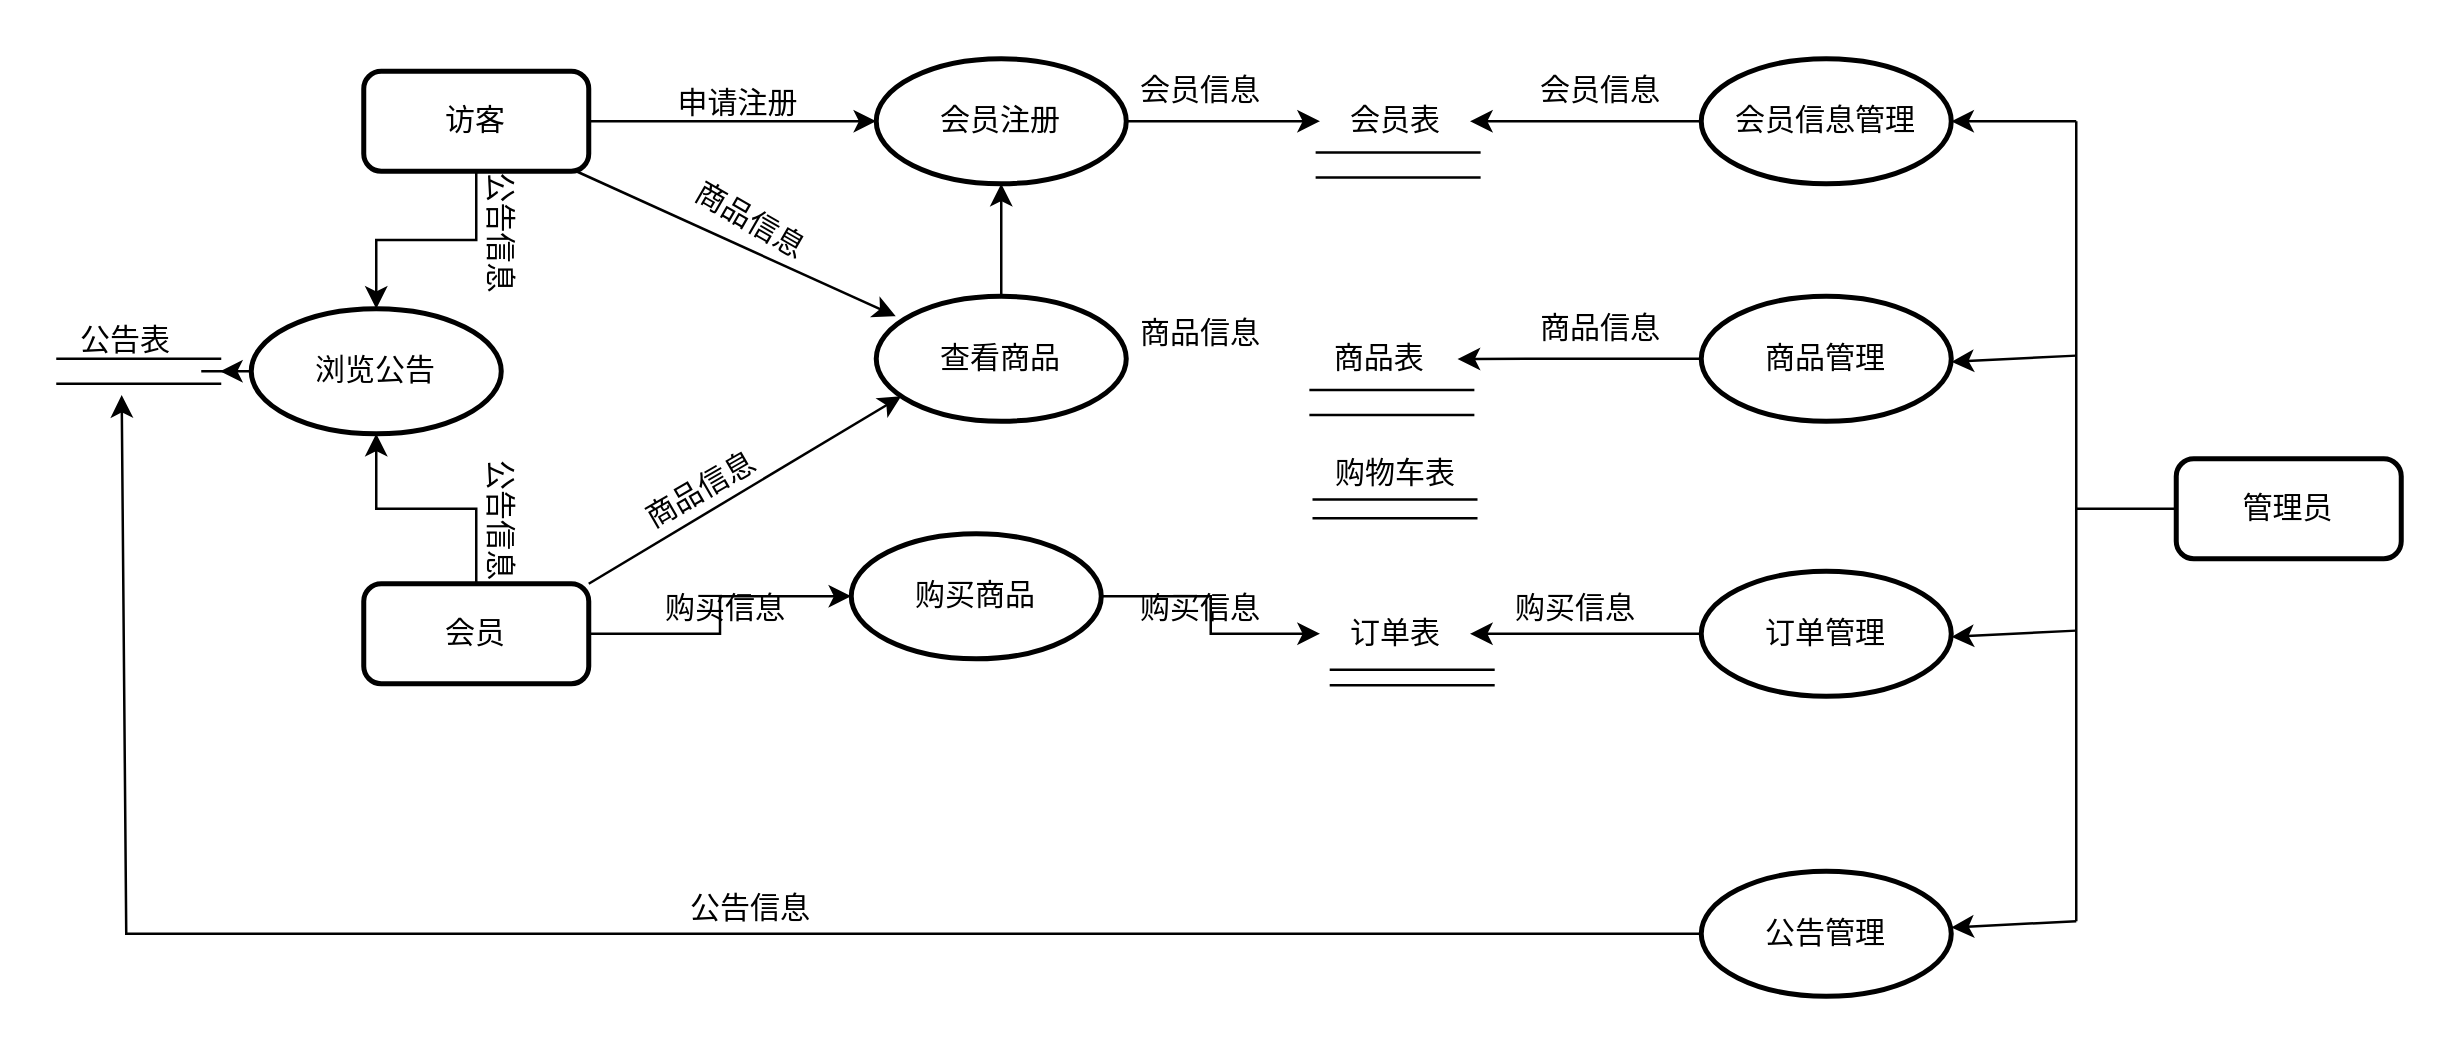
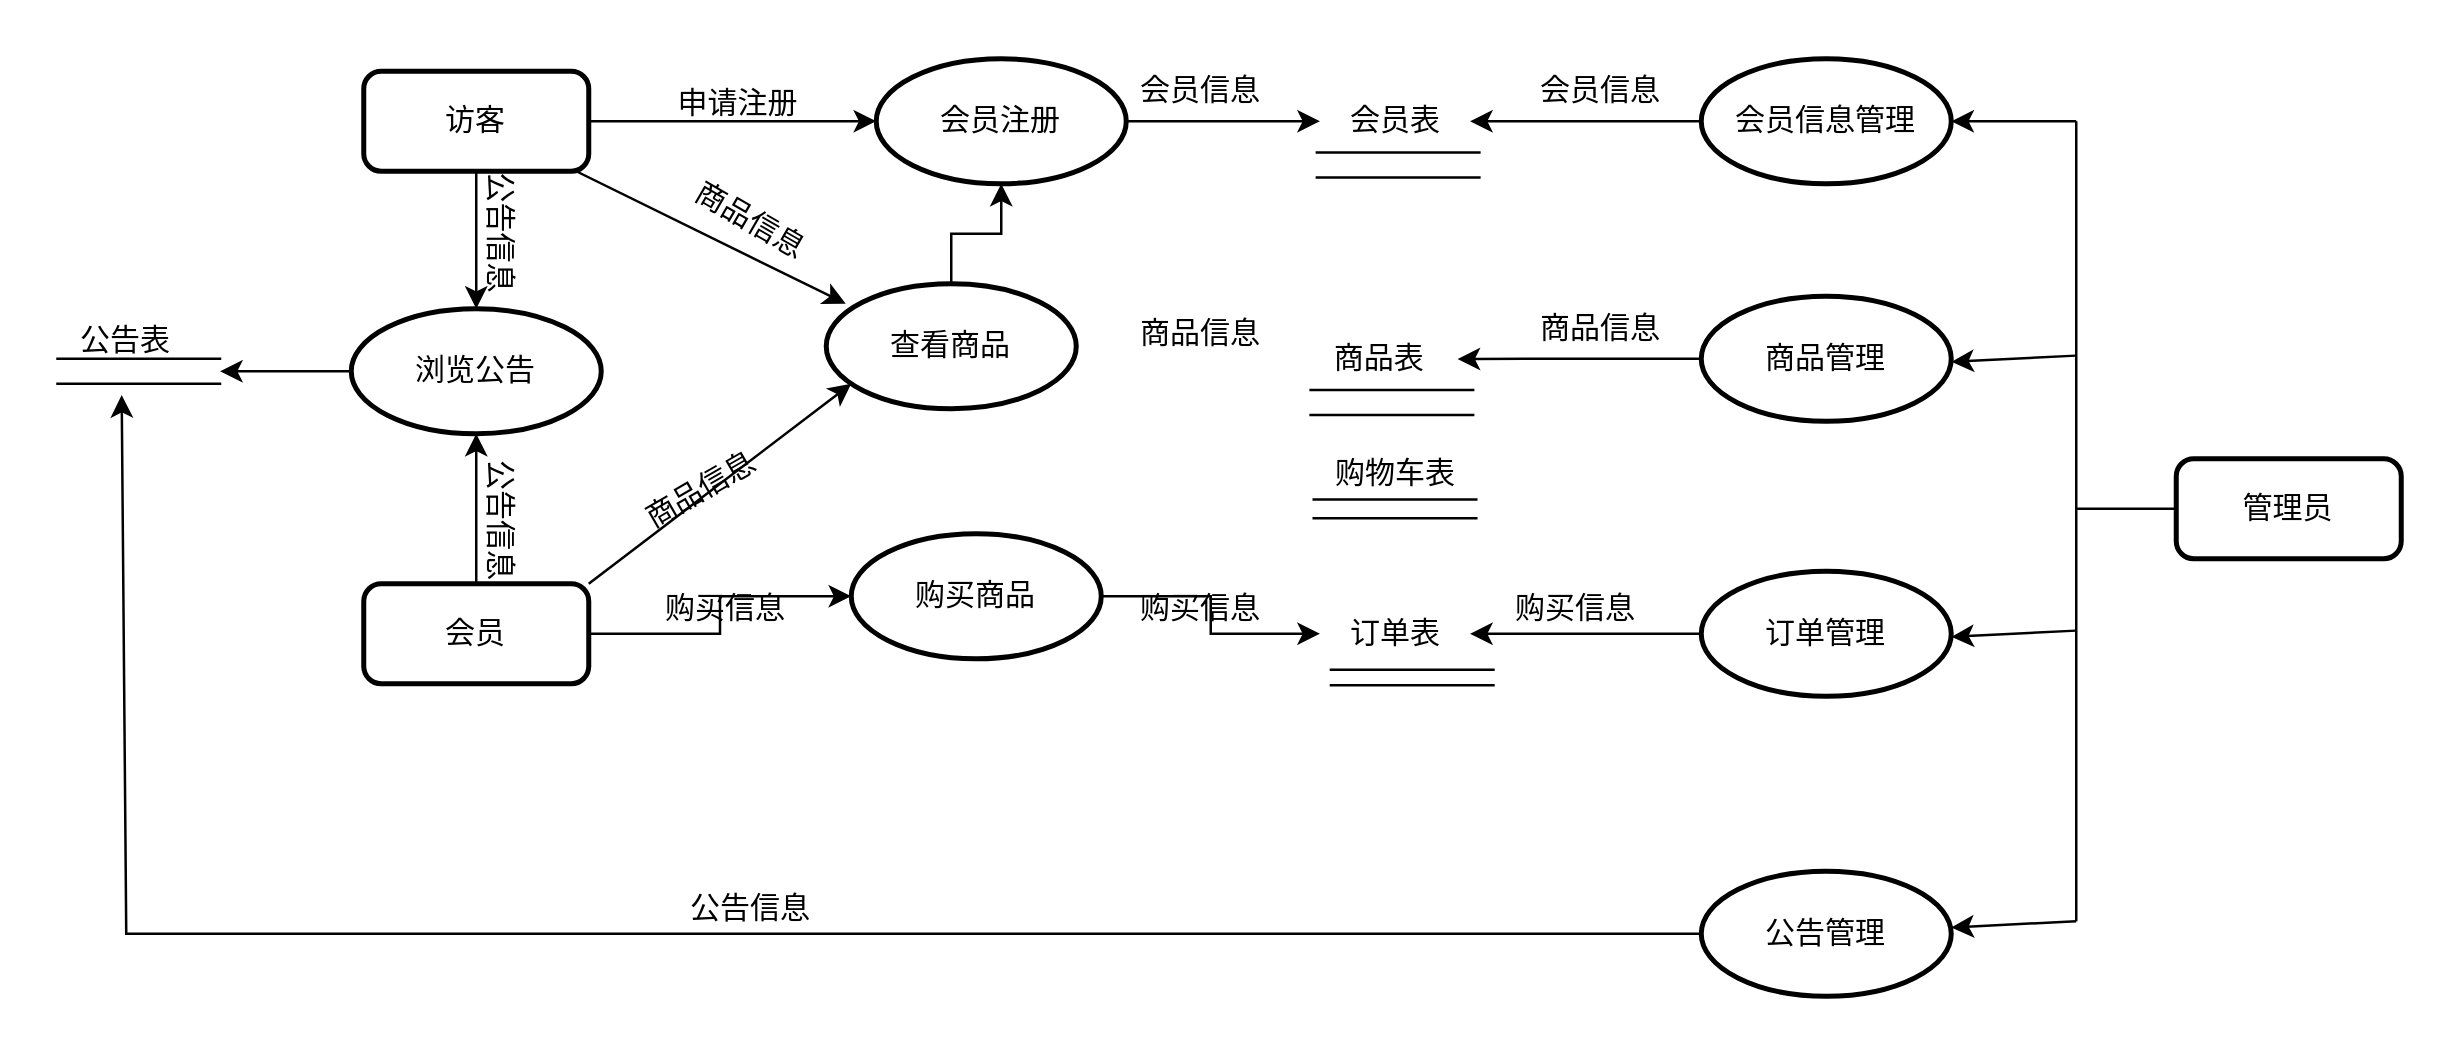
(1001, 359) -> (951, 346)
(376, 371) -> (476, 371)
